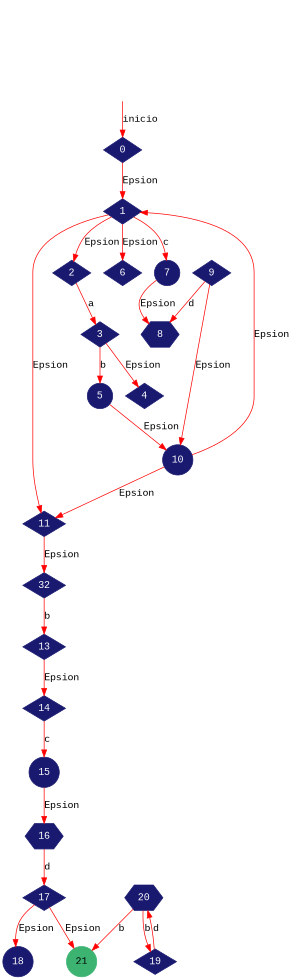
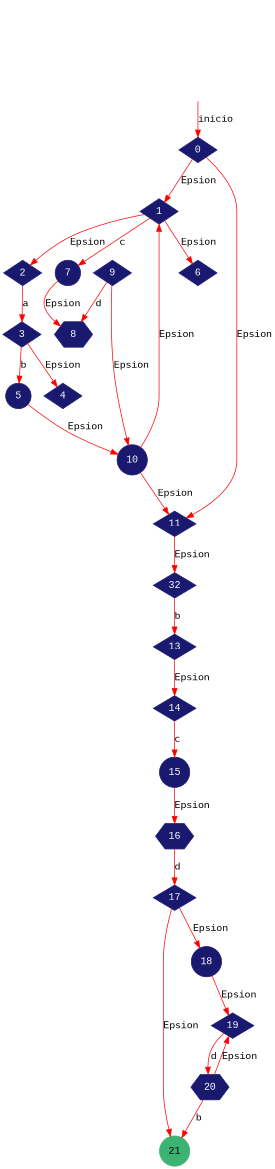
(33, 338) -> (237, 340)
(148, 929) -> (240, 1056)
none -> (219, 992)
